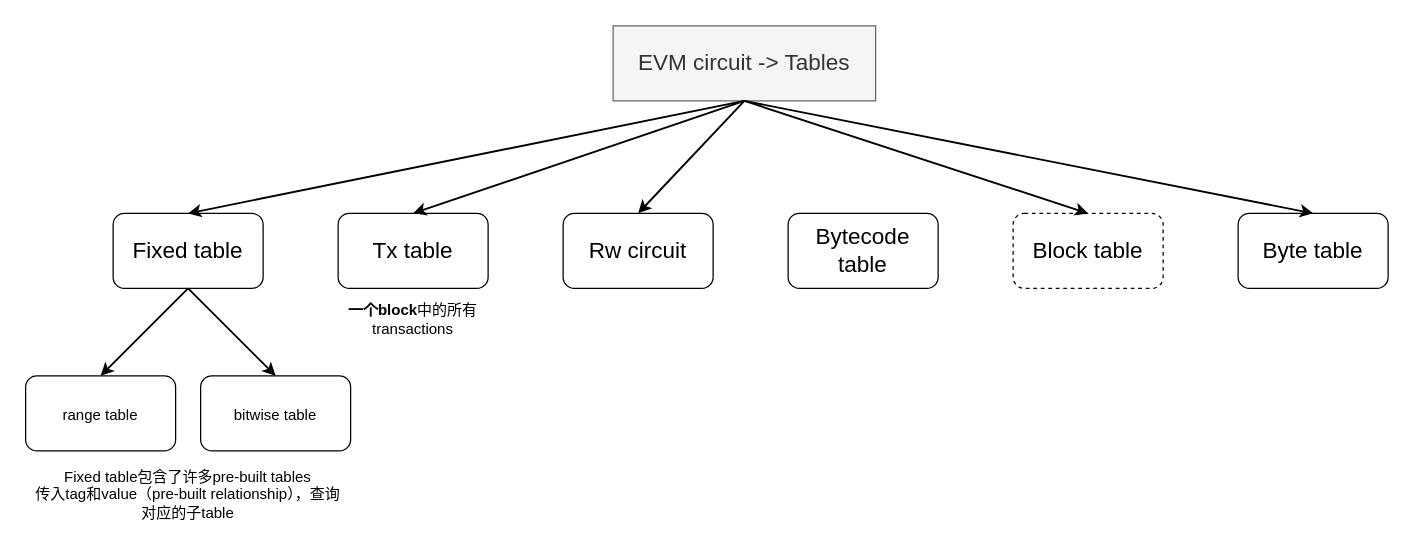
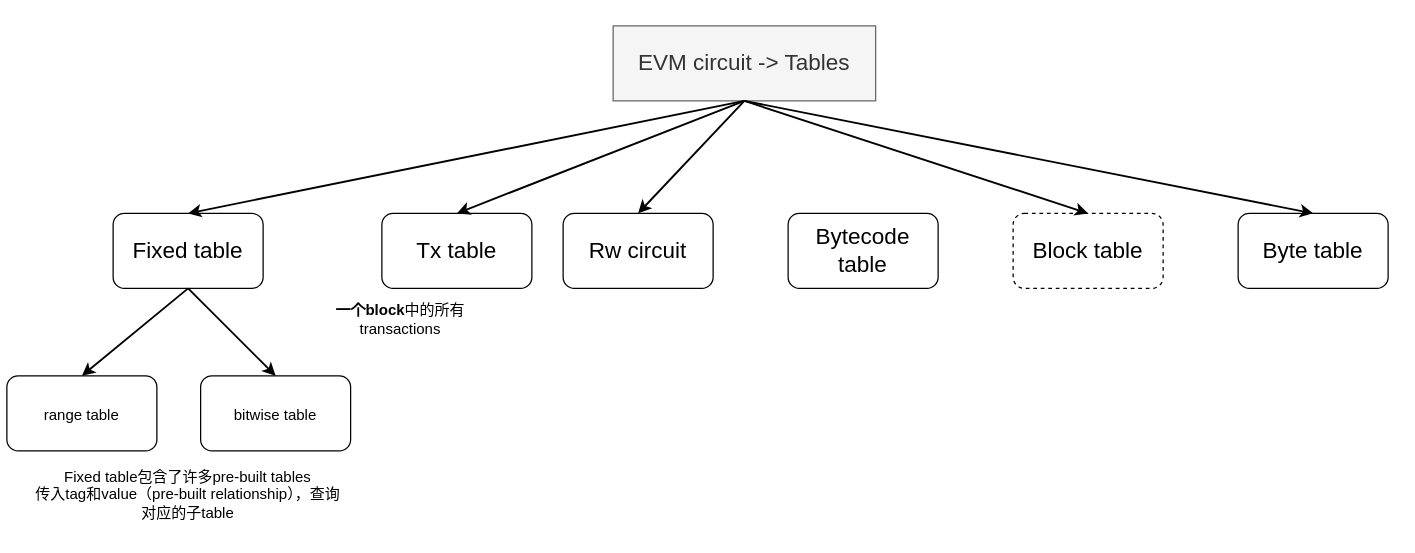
(413, 251) -> (457, 251)
(413, 319) -> (401, 319)
(101, 413) -> (82, 413)
